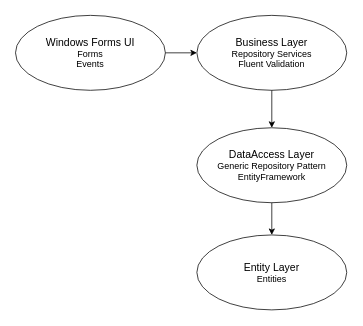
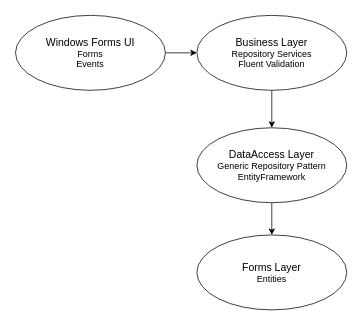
(272, 273) -> (272, 273)
